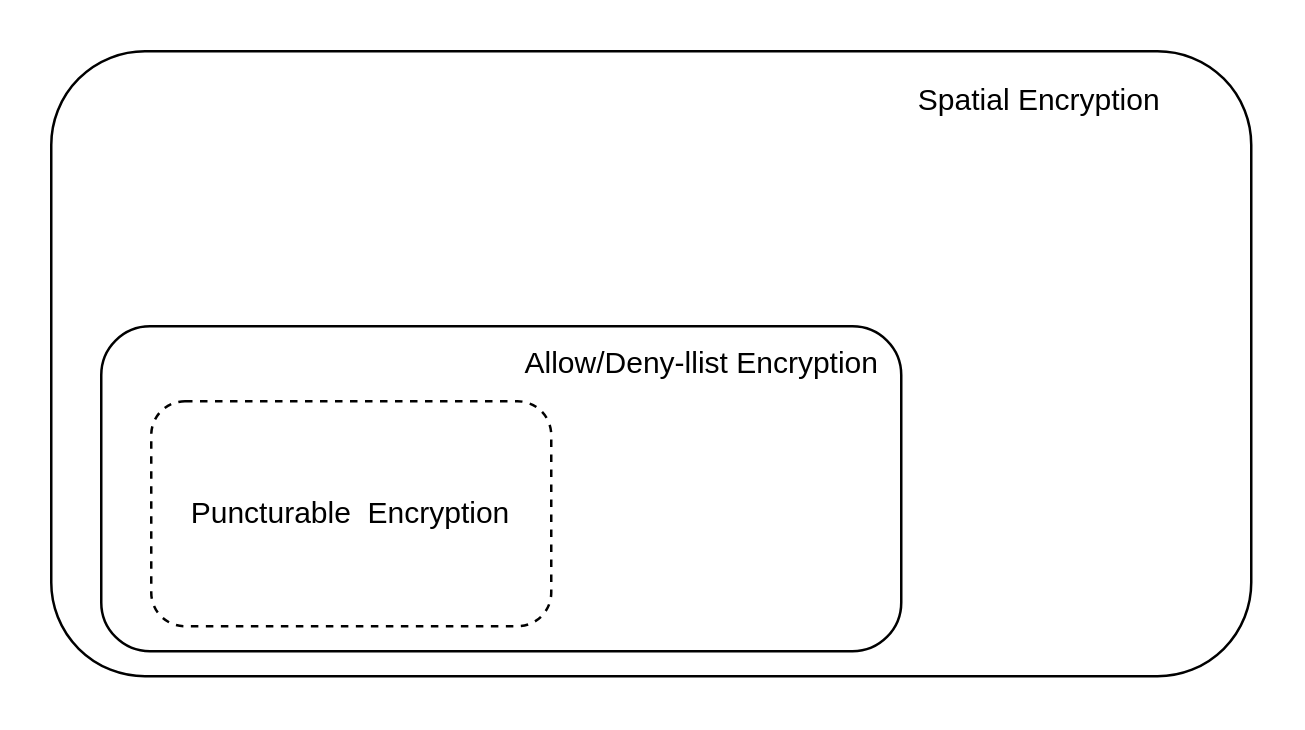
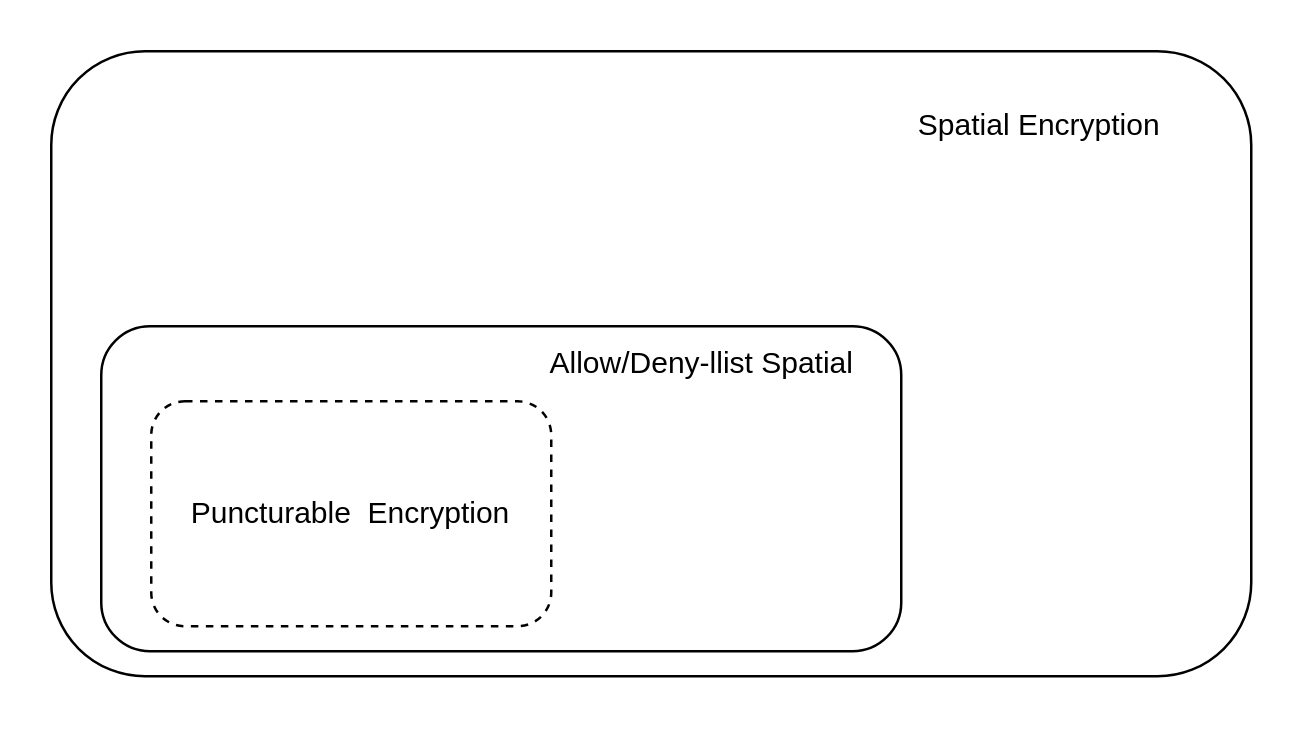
(1039, 101) -> (1039, 126)
(703, 364) -> (703, 364)
